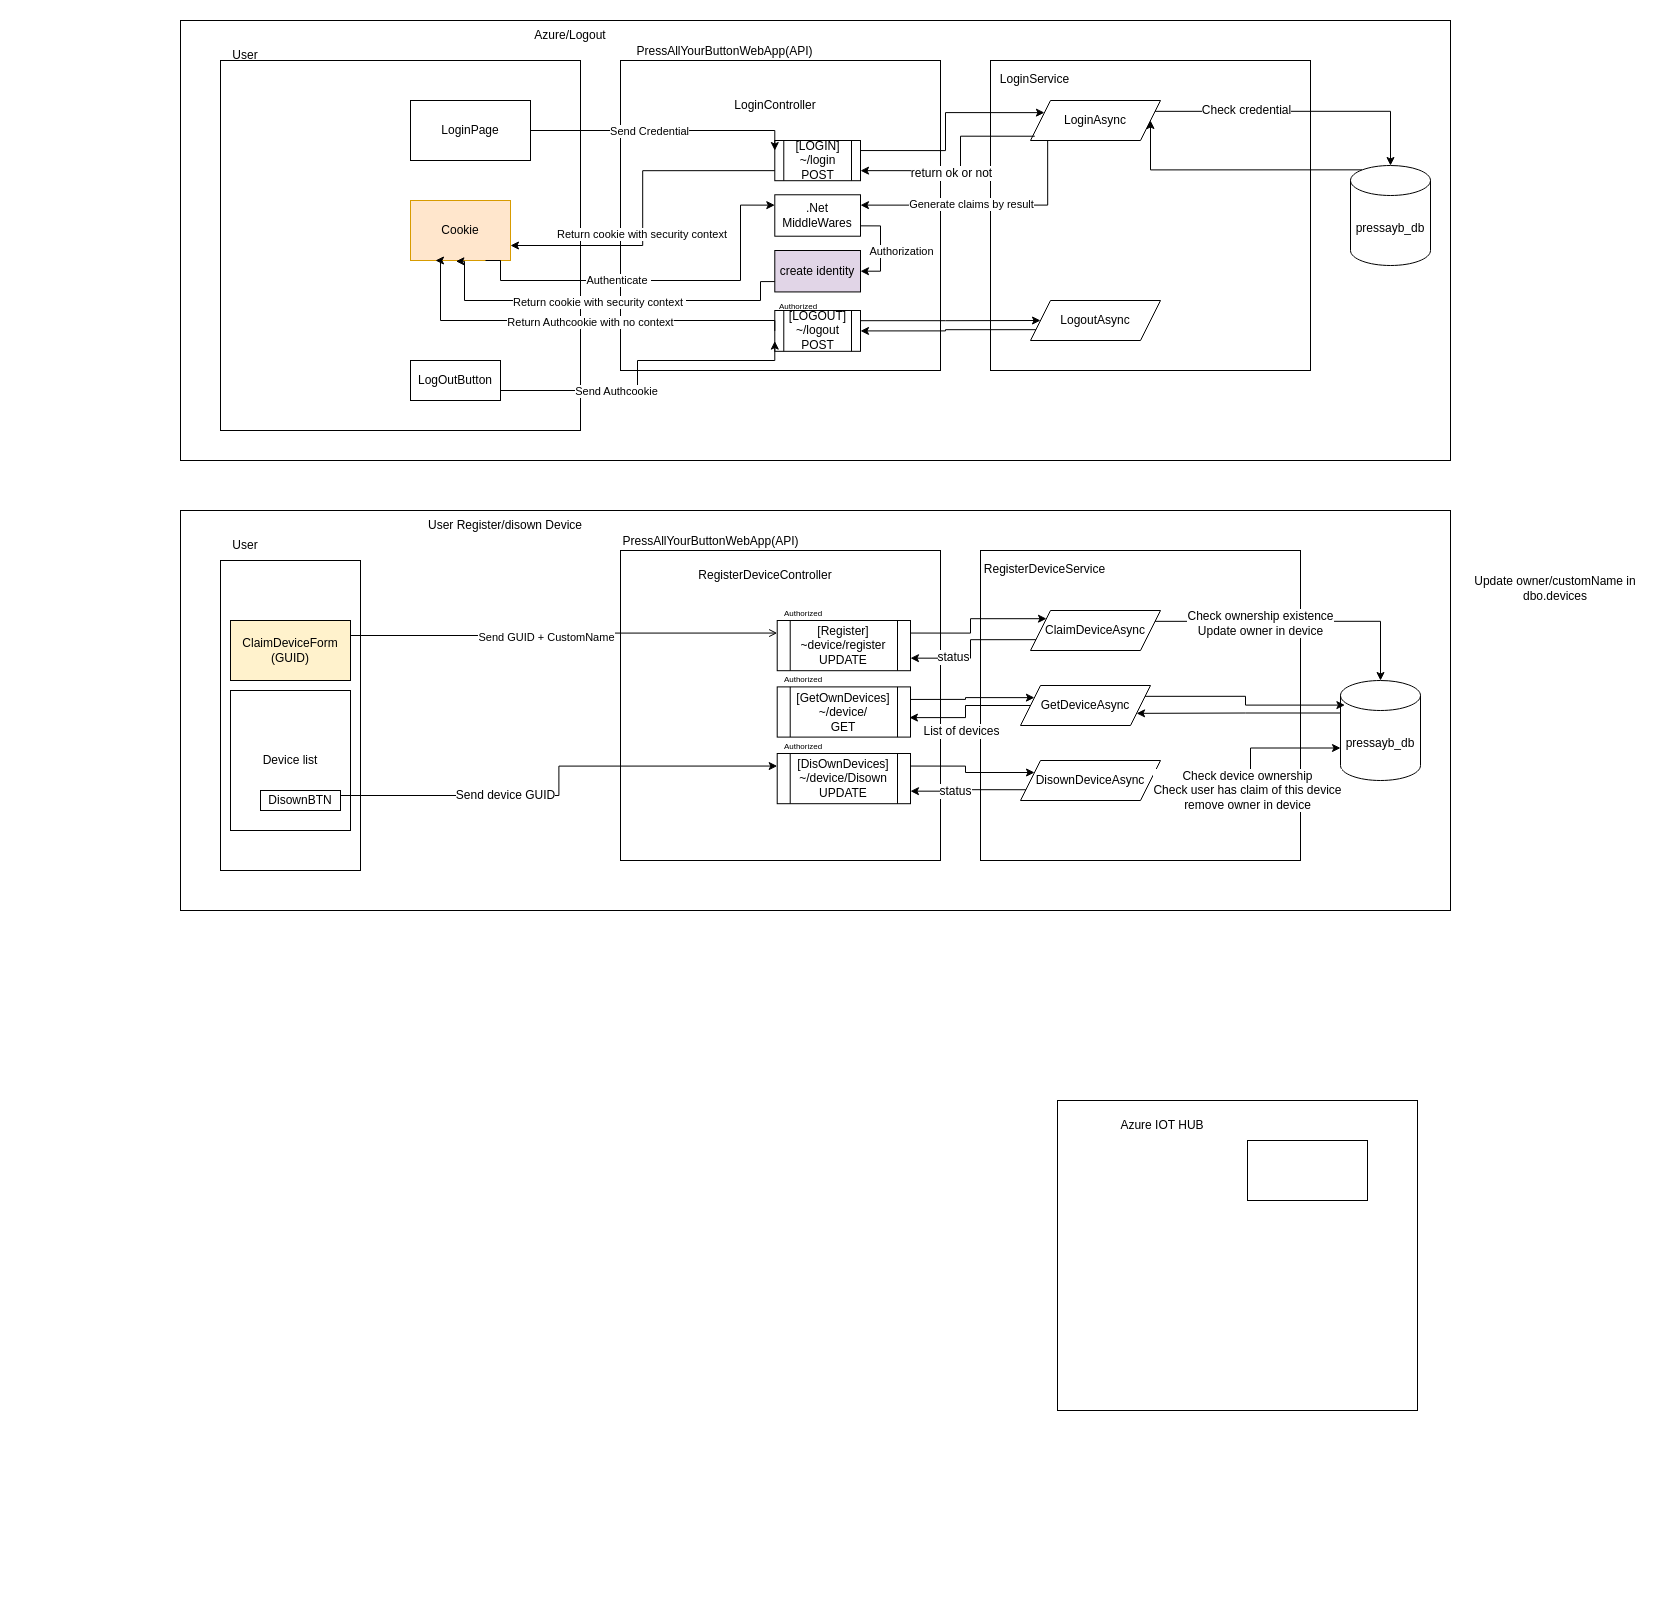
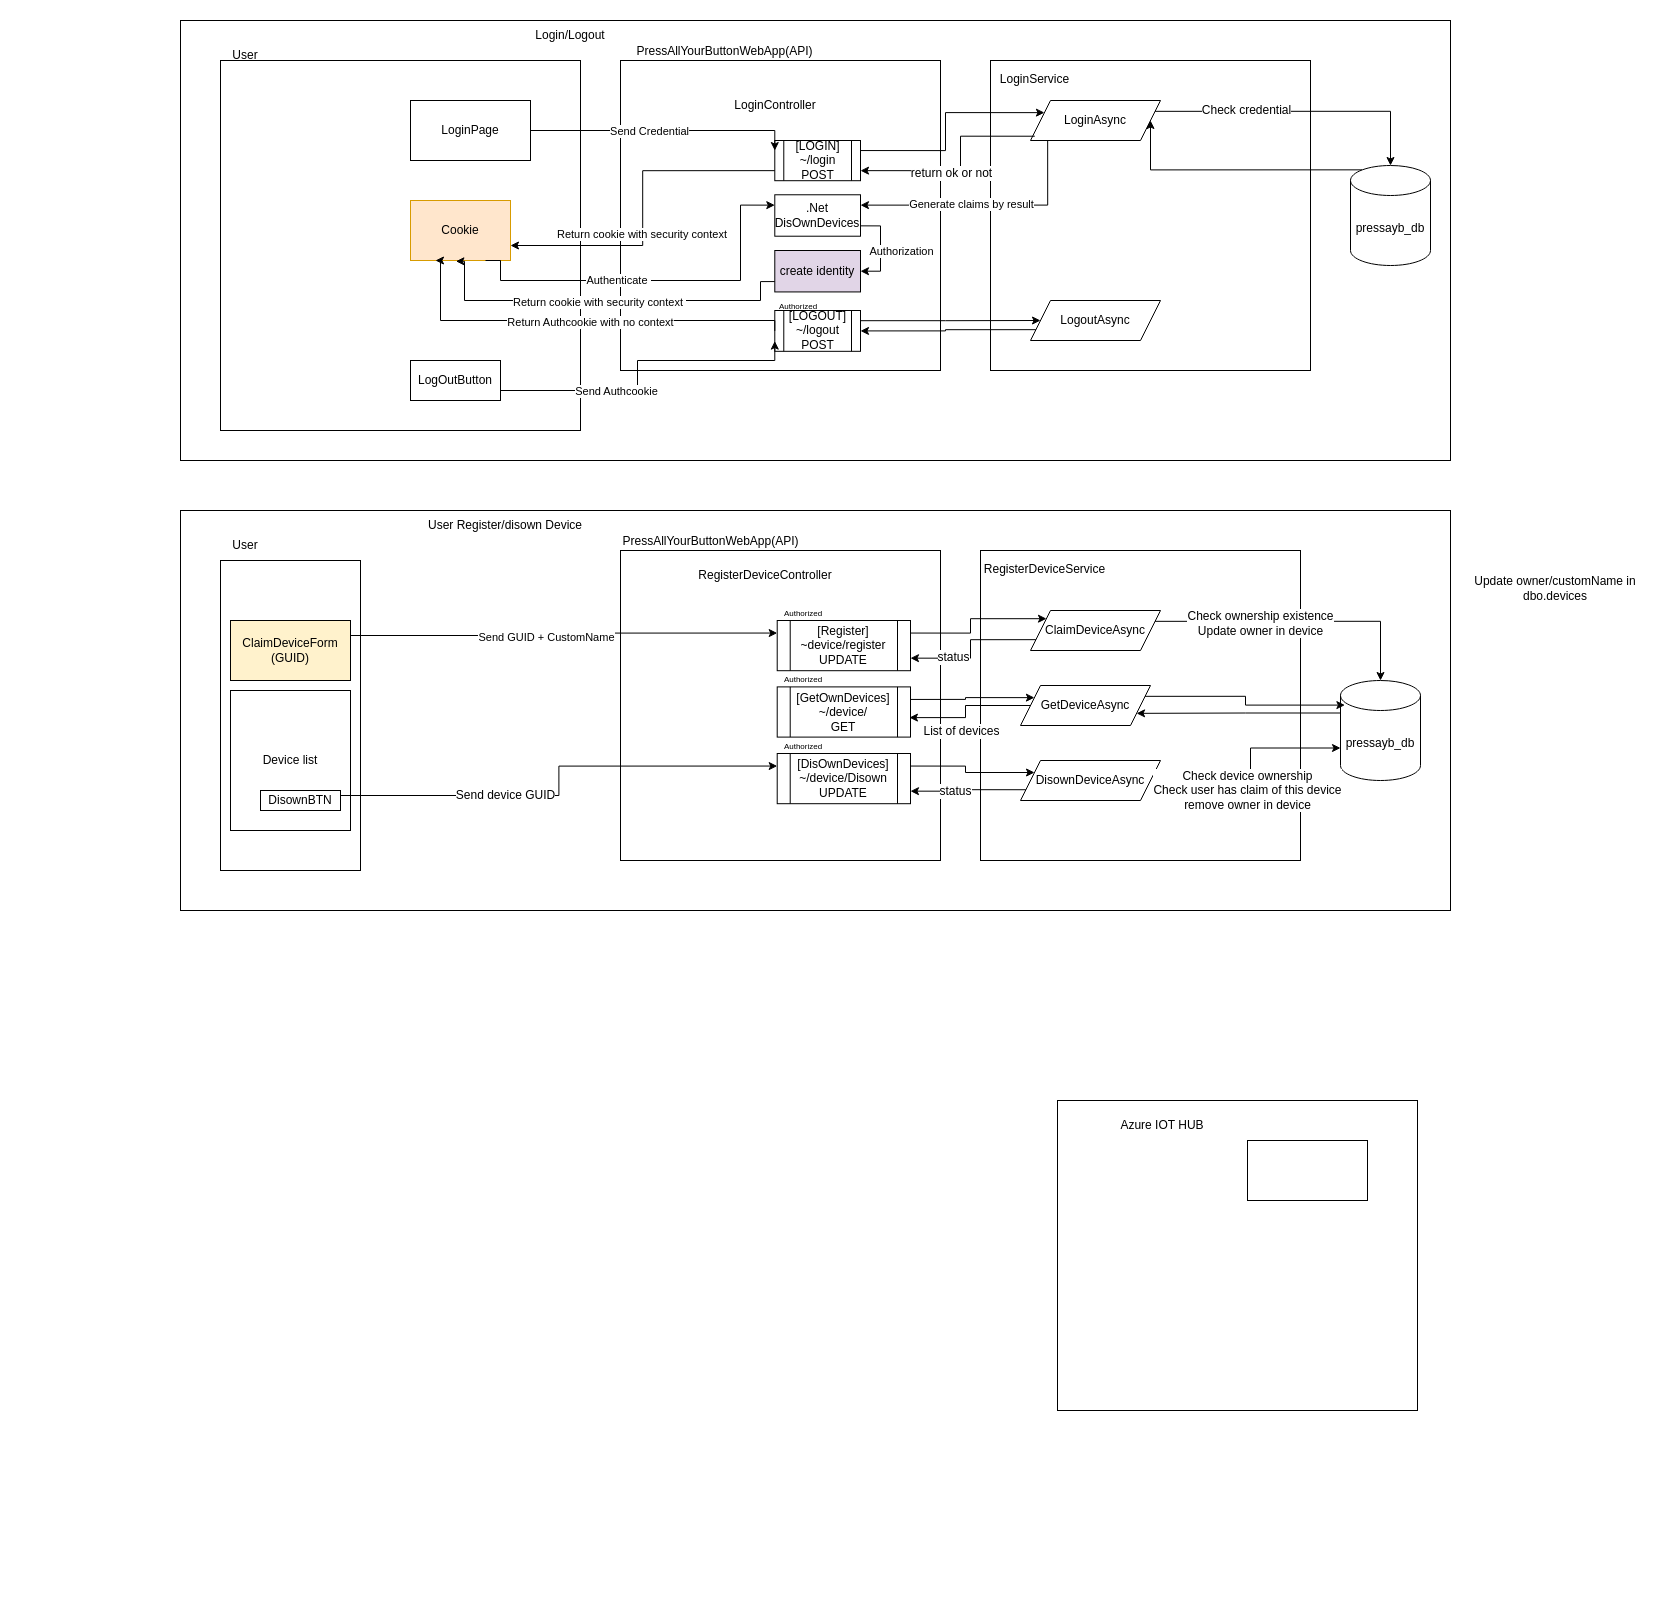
(571, 36) -> (571, 36)
(818, 216) -> (818, 216)
(770, 633) -> (769, 633)
